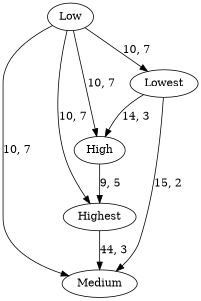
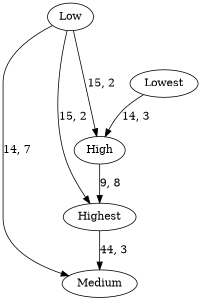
(113, 47) -> none
(102, 84) -> (102, 84)
(73, 117) -> (73, 117)
(17, 150) -> (17, 150)
(110, 184) -> (110, 184)
(153, 185) -> none
